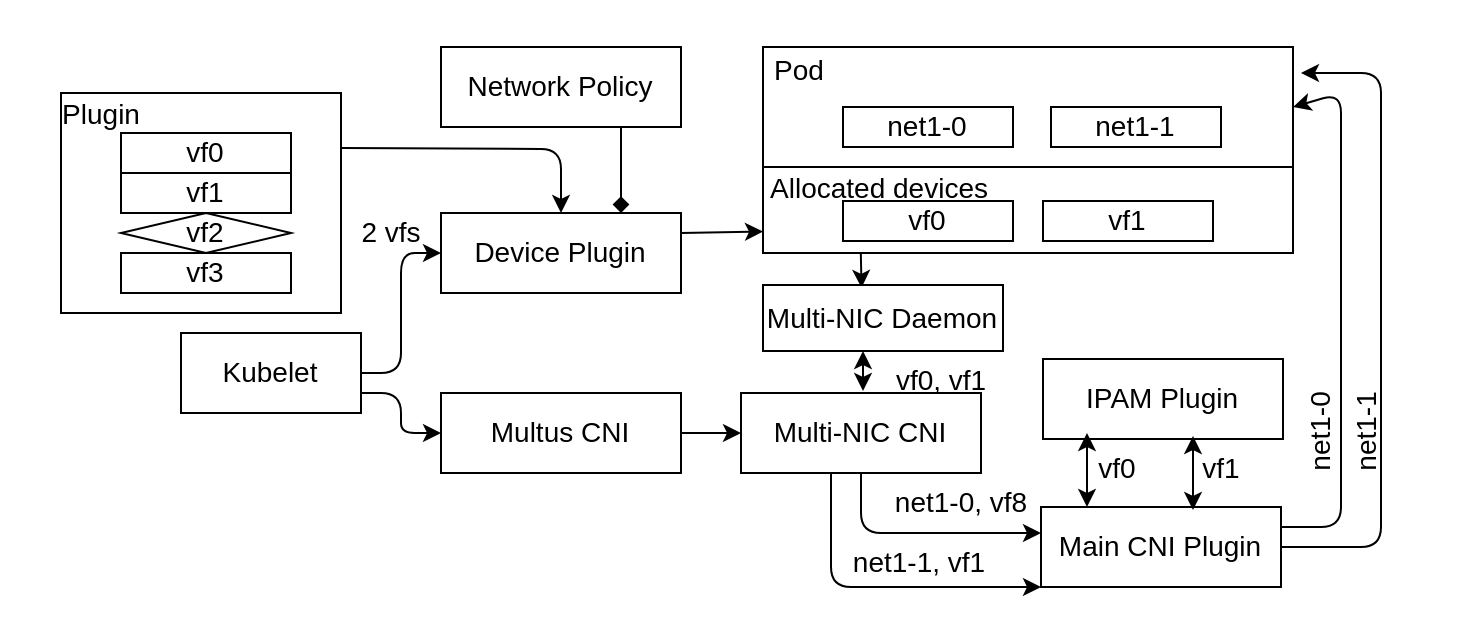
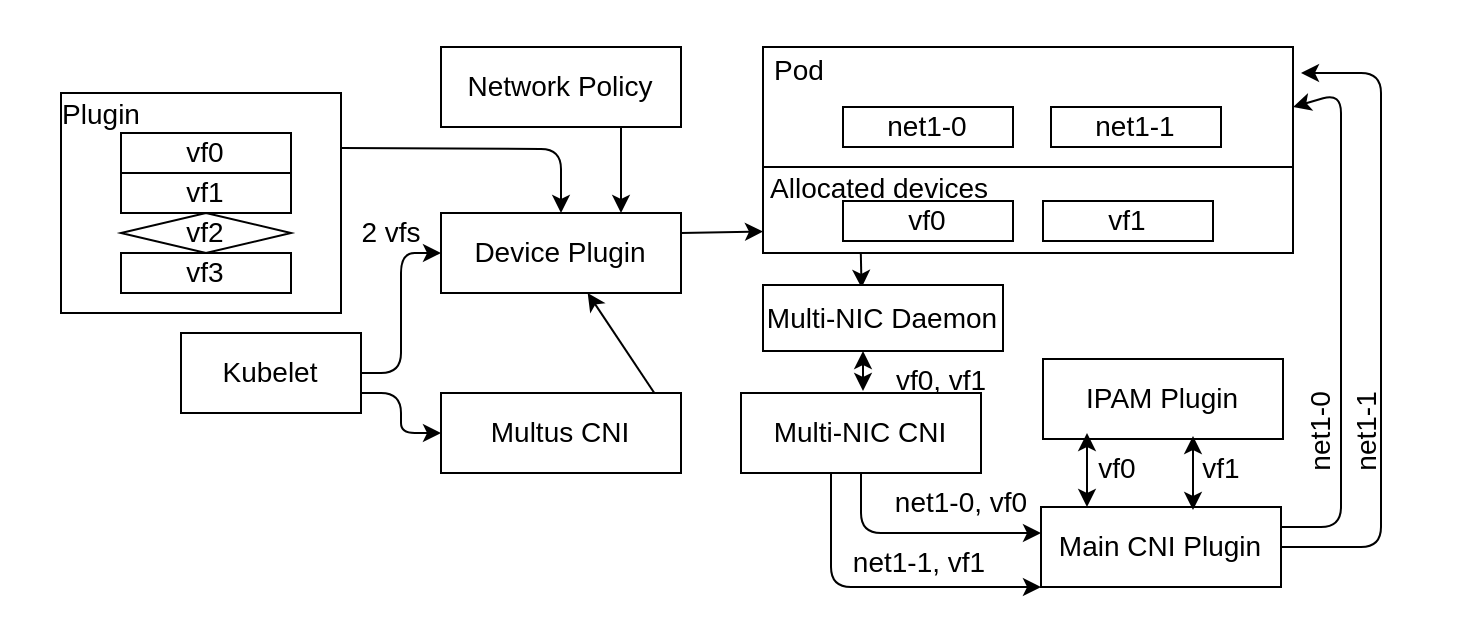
(621, 197) -> (621, 198)
(704, 433) -> (625, 349)
(962, 503) -> (962, 503)
